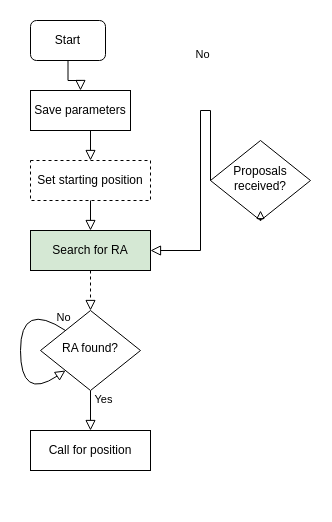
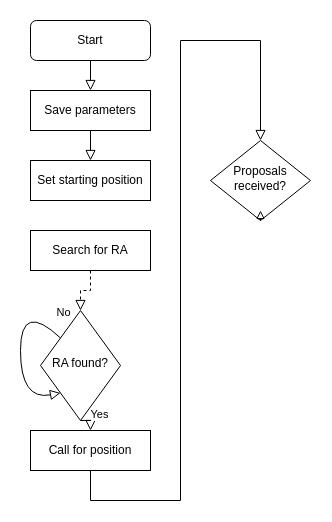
(68, 41) -> (91, 41)
(81, 111) -> (91, 111)
(201, 160) -> none
(91, 181) -> (91, 181)
(91, 210) -> none
none -> (181, 247)
(91, 251) -> (91, 251)
(91, 351) -> (81, 366)
